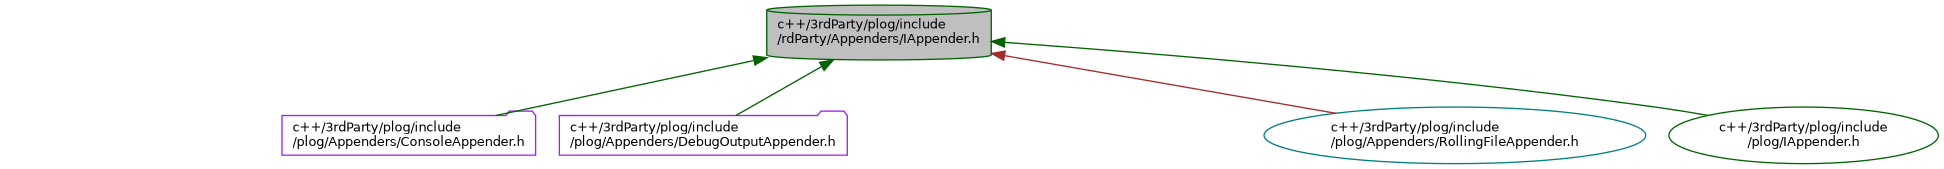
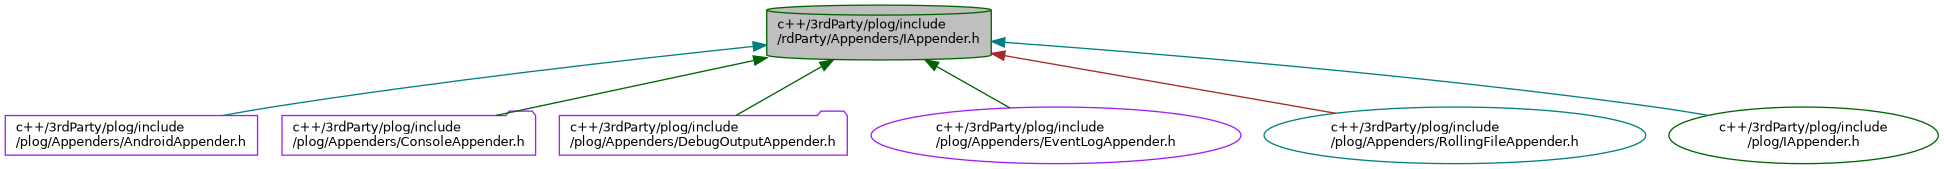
(1357, 73) -> (1357, 73)
none -> (131, 135)
none -> (1056, 135)
